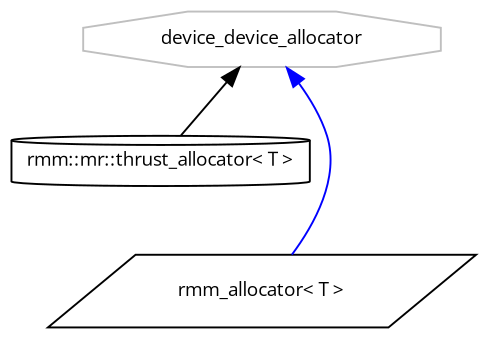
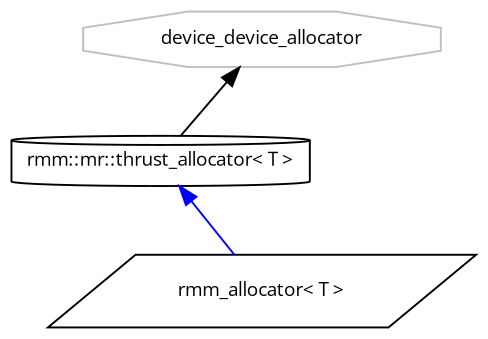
(330, 170) -> (213, 228)
